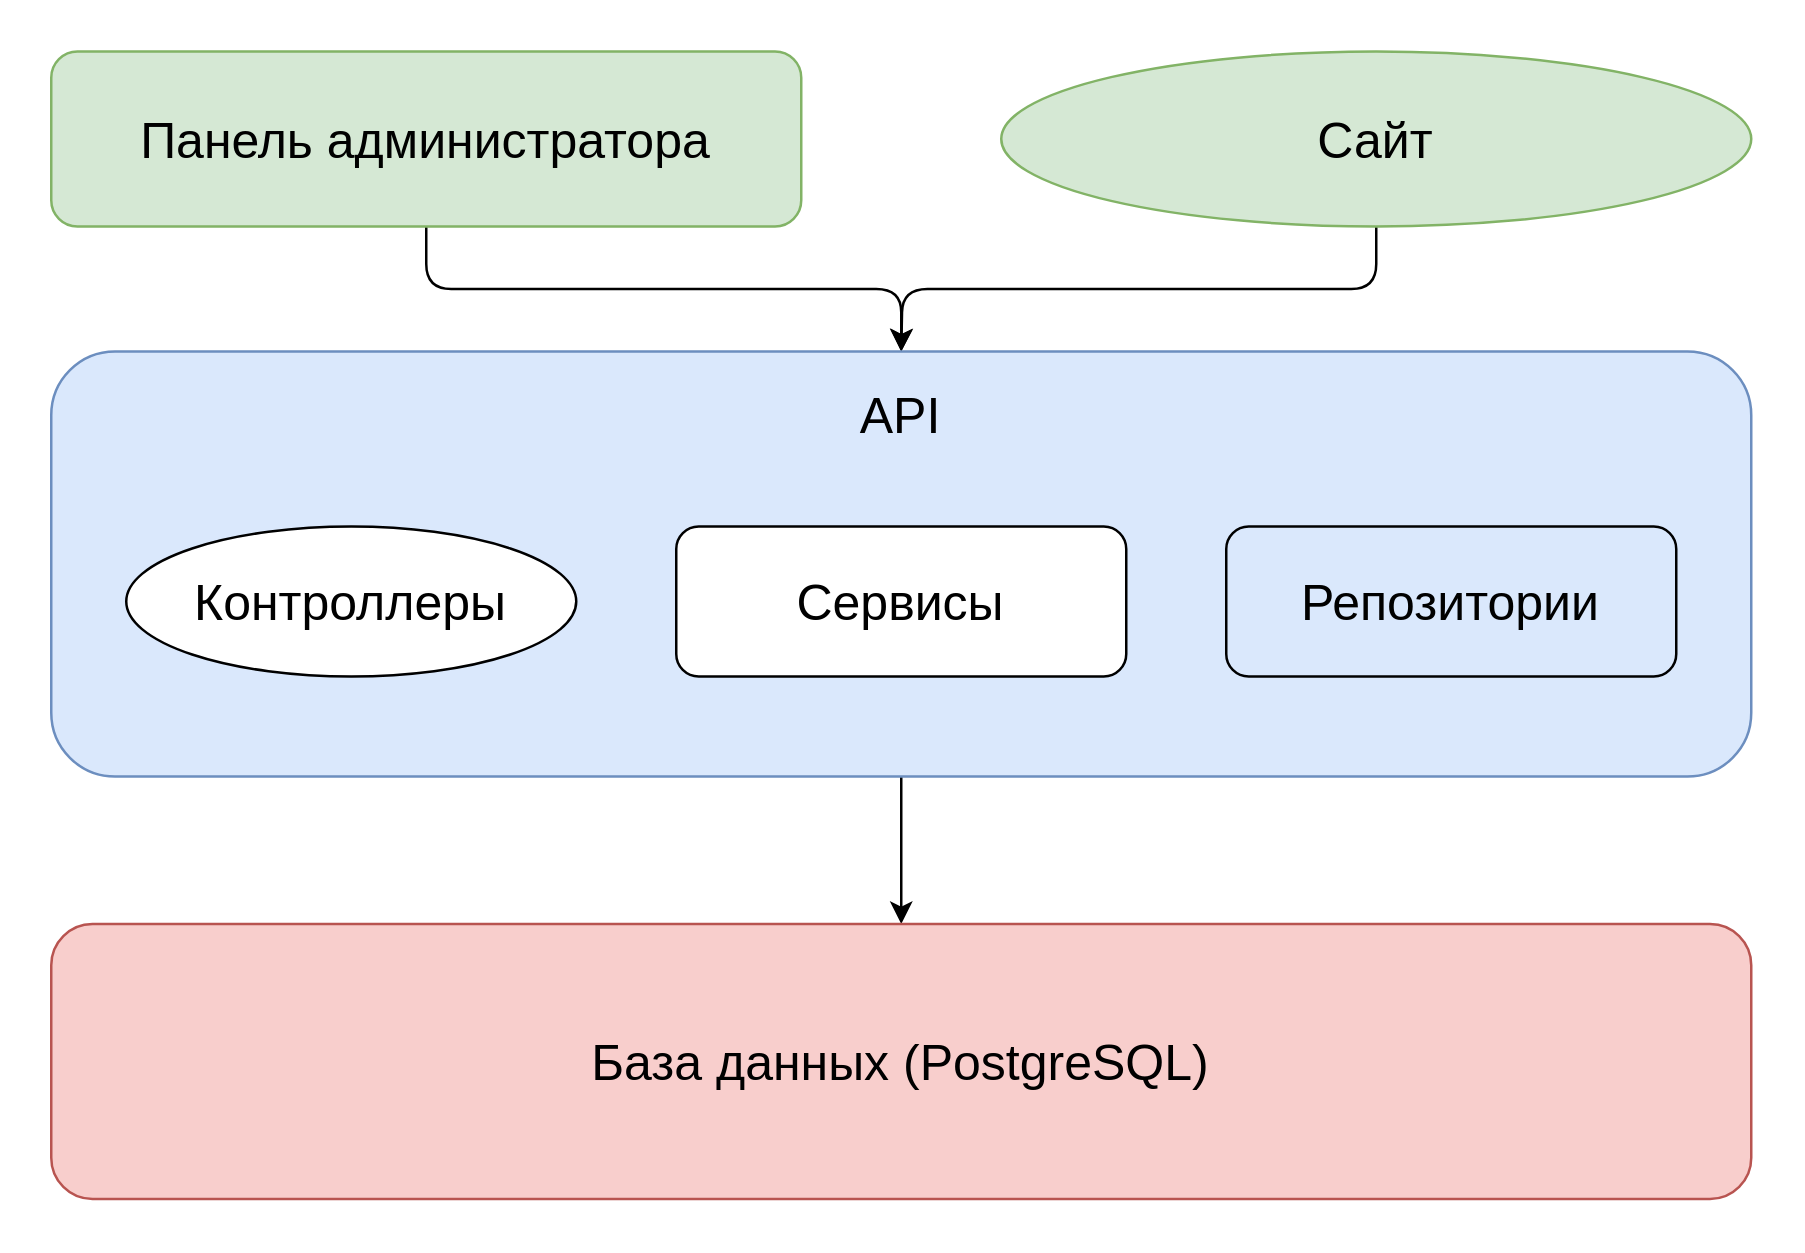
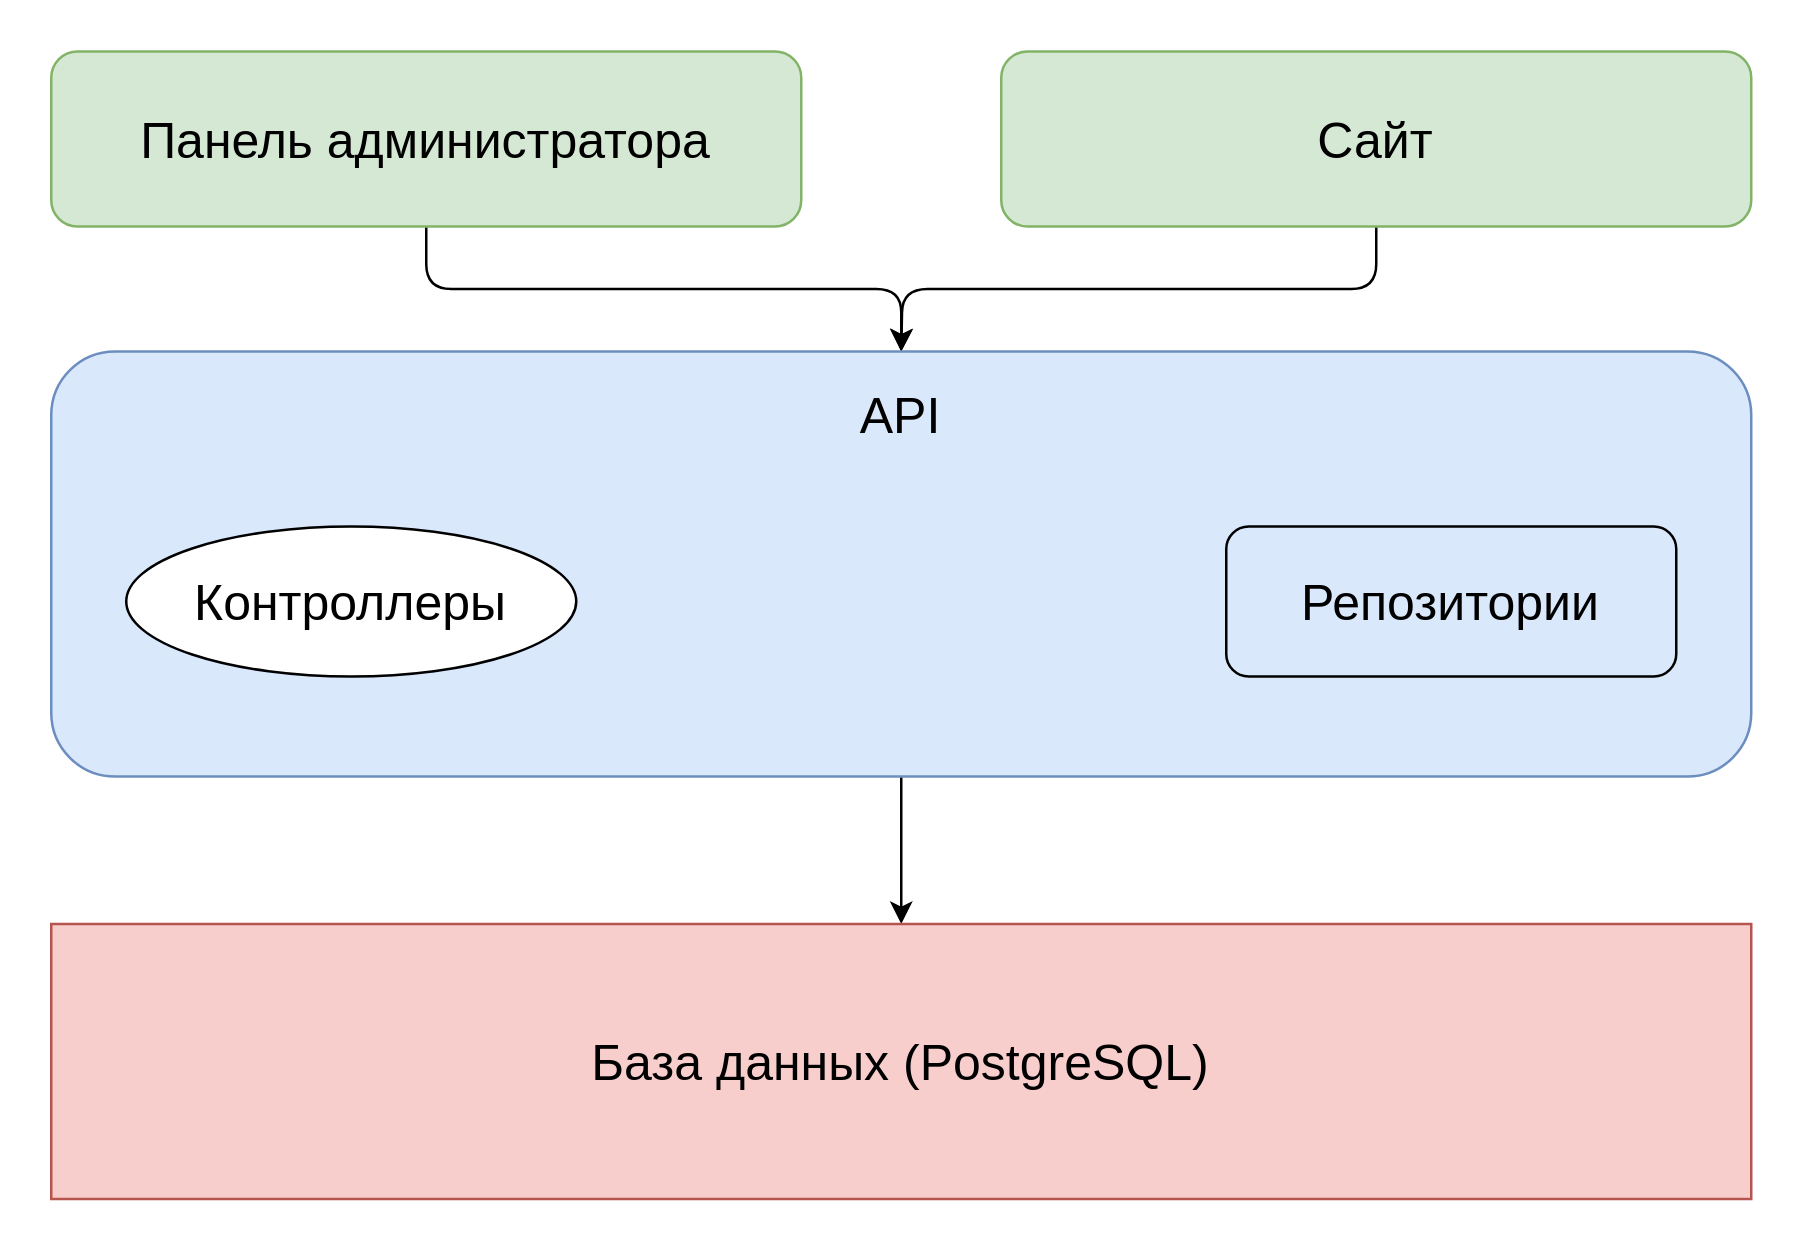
(1376, 139) -> (1376, 139)
(901, 601) -> none
(901, 1061) -> (901, 1061)
